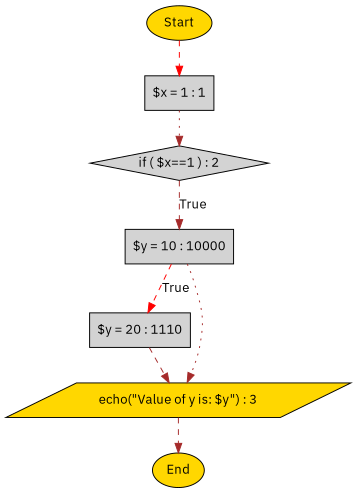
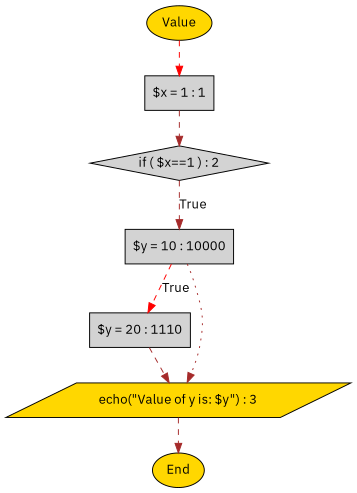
(179, 23) -> (179, 23)
(179, 123) -> (179, 123)
